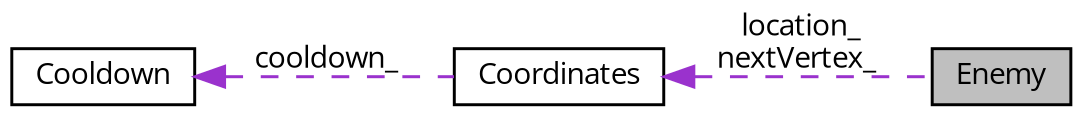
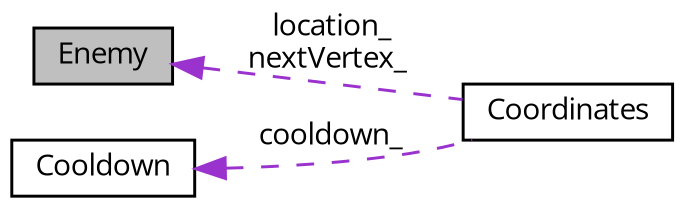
(813, 77) -> (333, 84)
